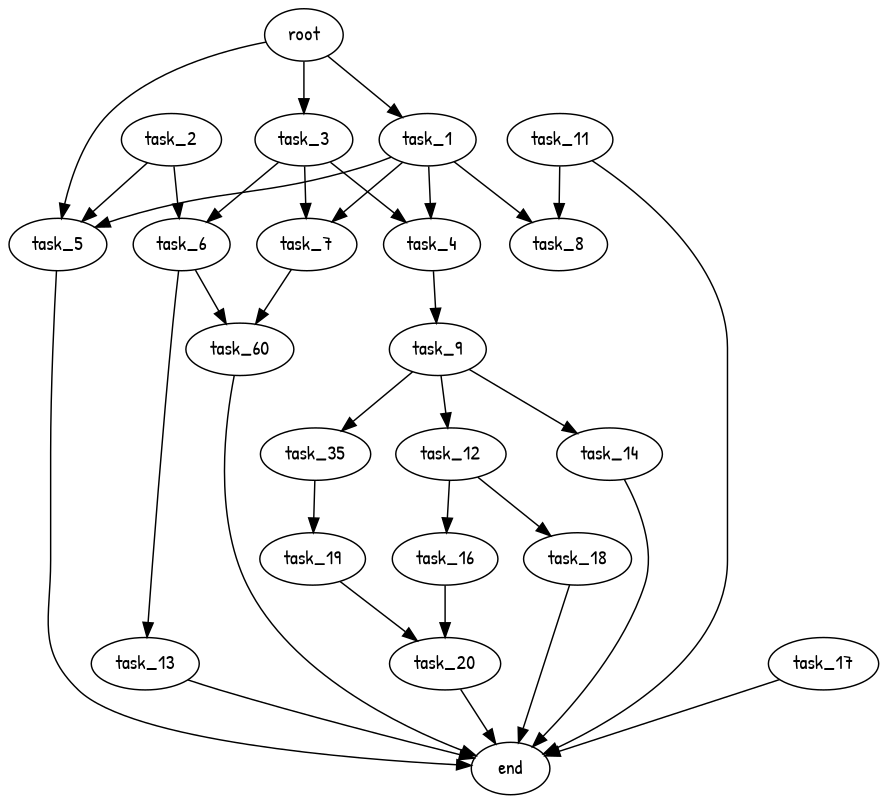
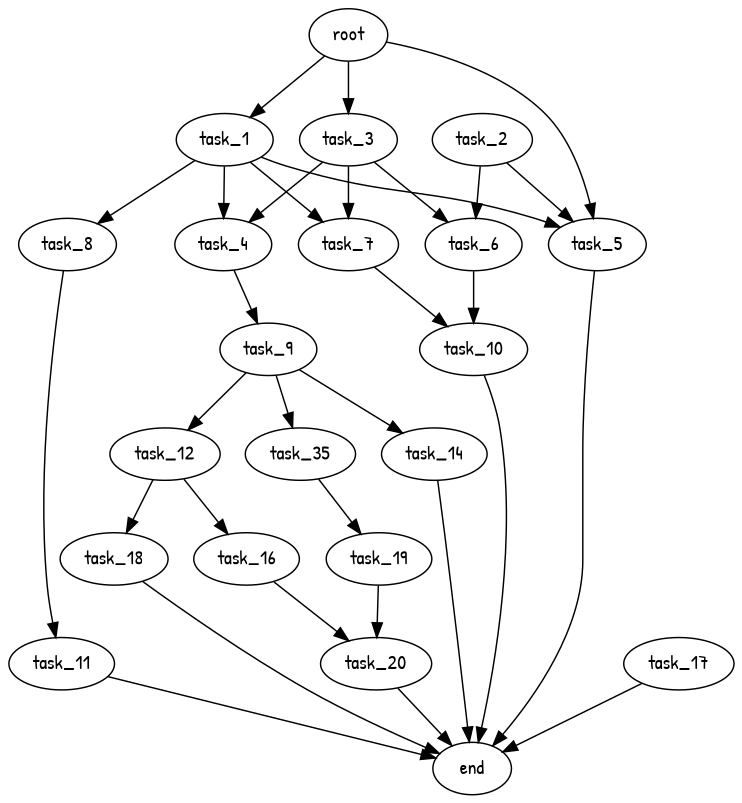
(559, 185) -> (45, 447)
(240, 349) -> (474, 349)
(145, 664) -> none
